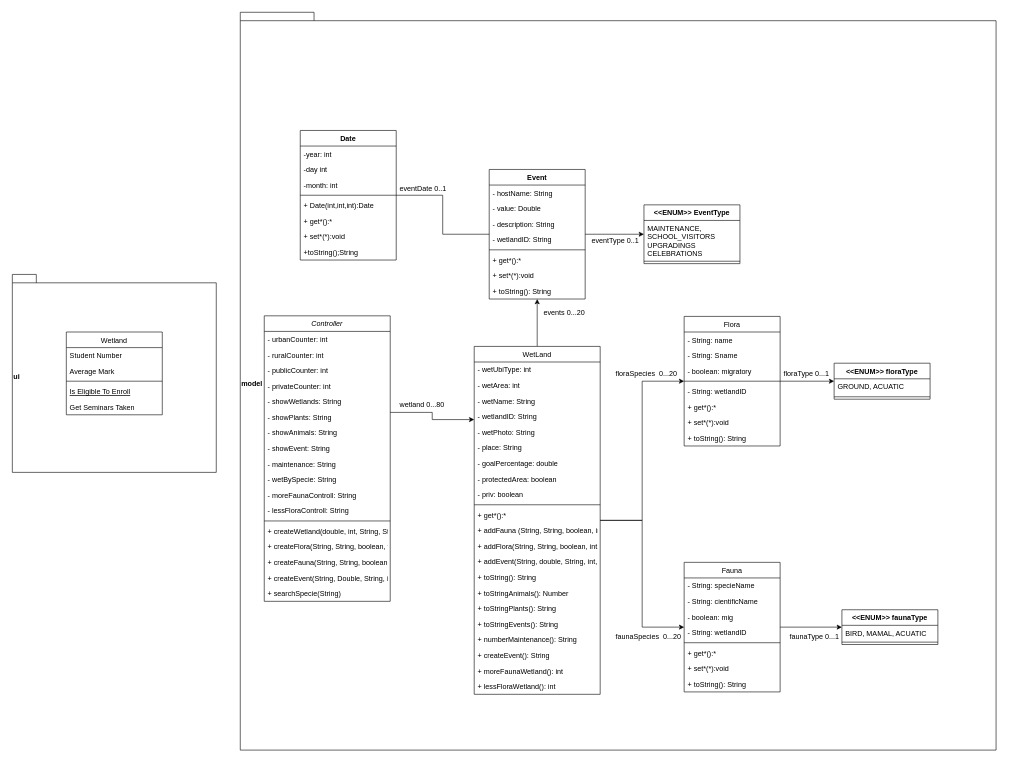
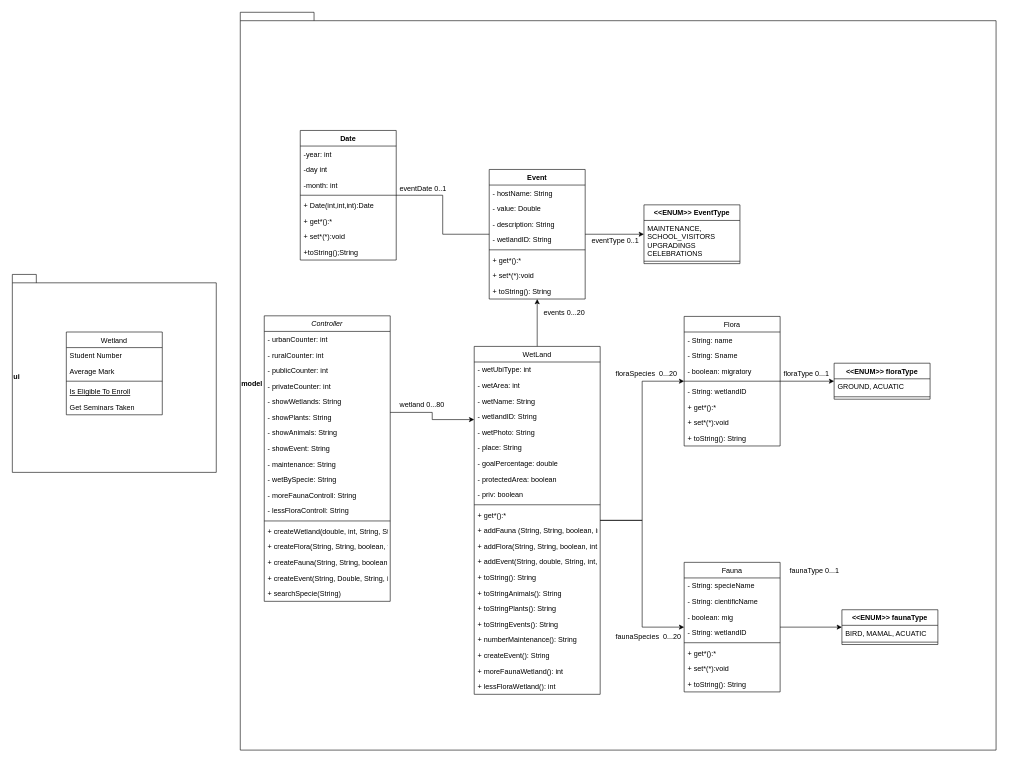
(526, 593) -> (525, 593)
(814, 636) -> (814, 570)
